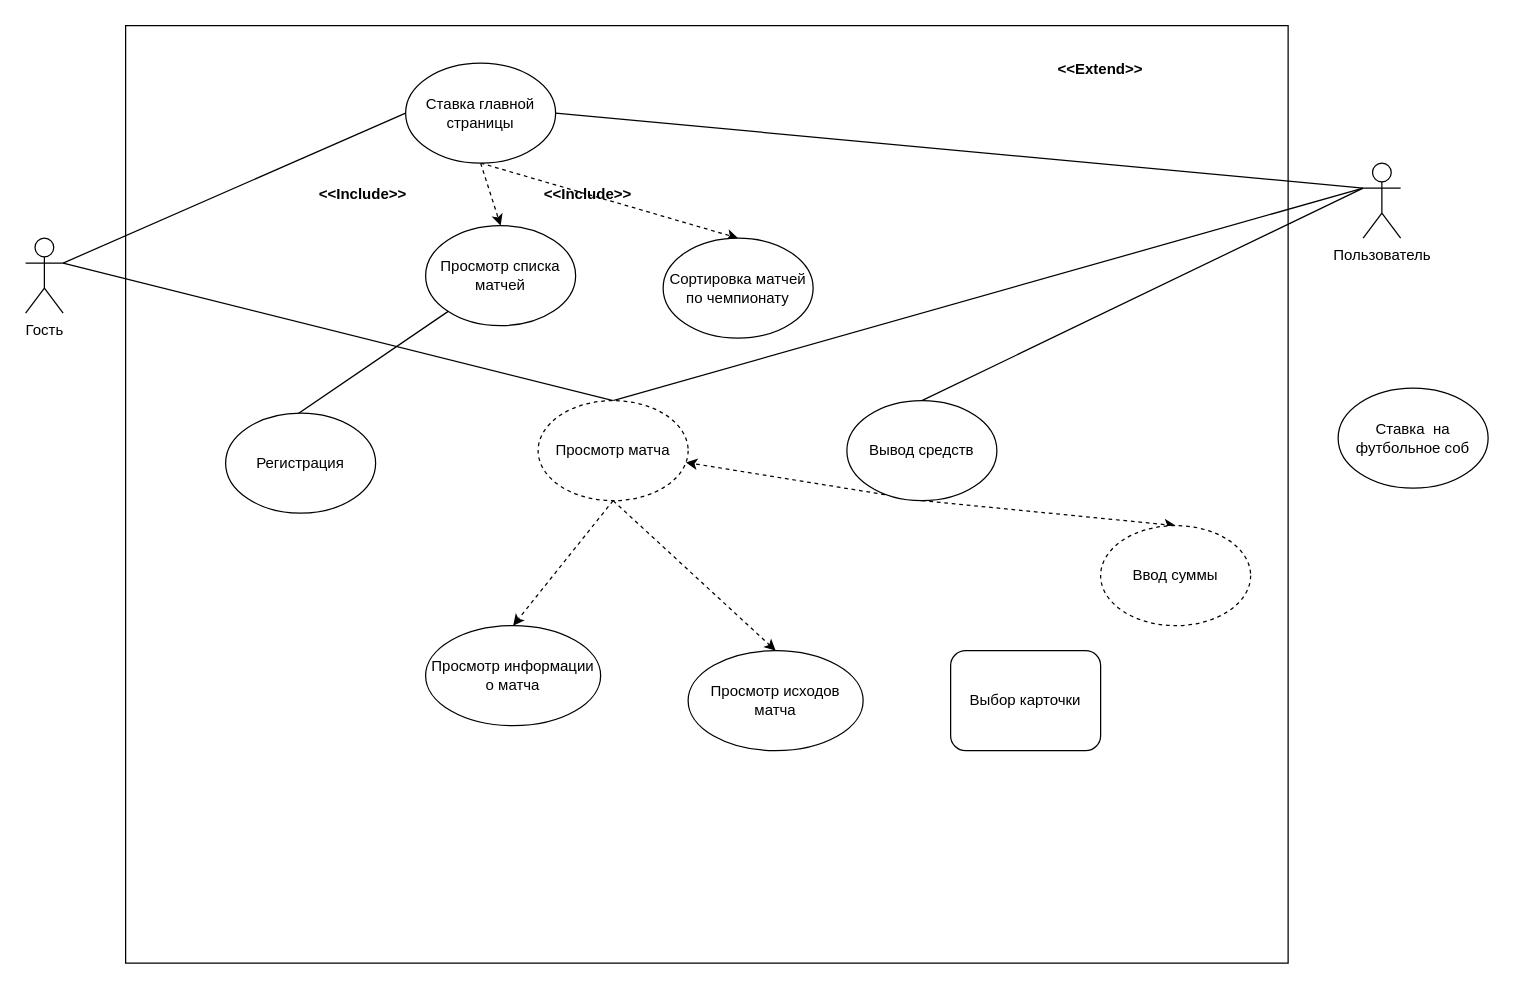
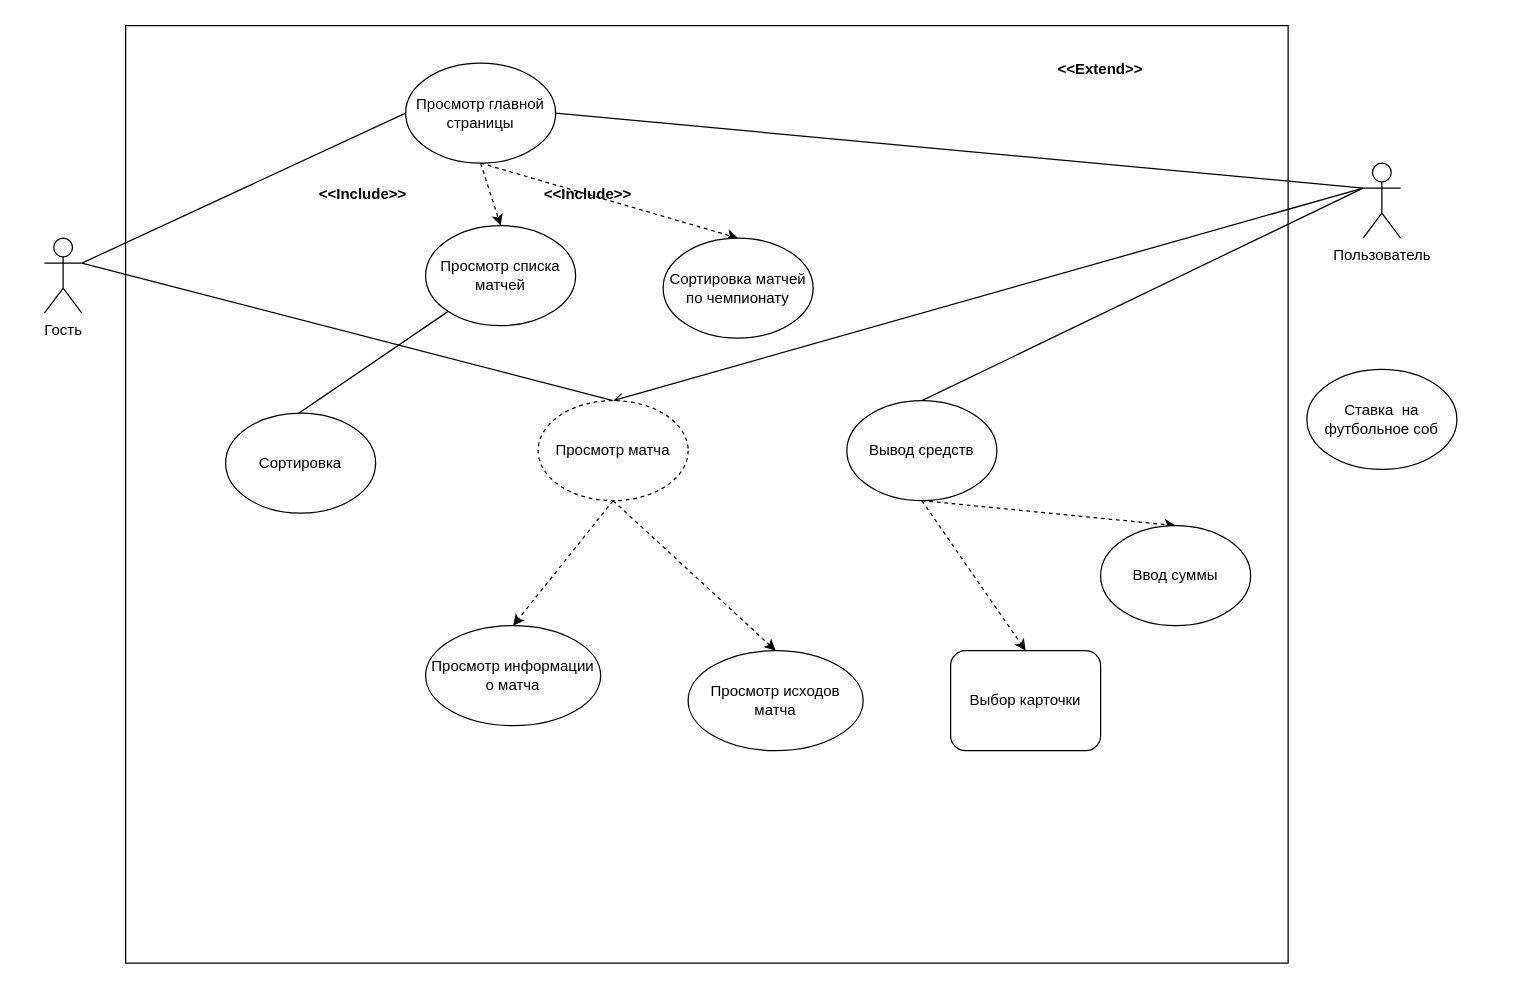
(481, 113) -> (481, 113)
(44, 276) -> (63, 276)
(617, 400) -> (618, 399)
(1413, 438) -> (1382, 419)
(301, 463) -> (301, 463)
(790, 479) -> (972, 573)
(1176, 576) -> (1176, 576)
